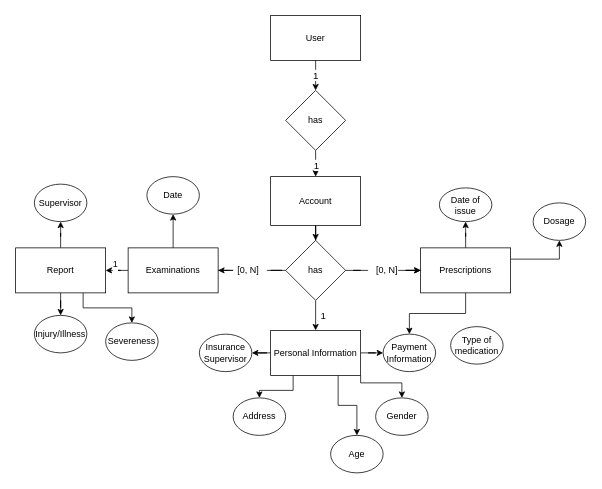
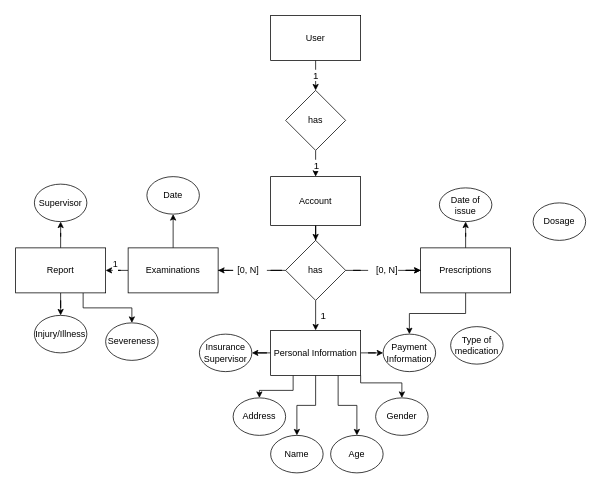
(559, 254) -> none
none -> (315, 400)
none -> (297, 454)
